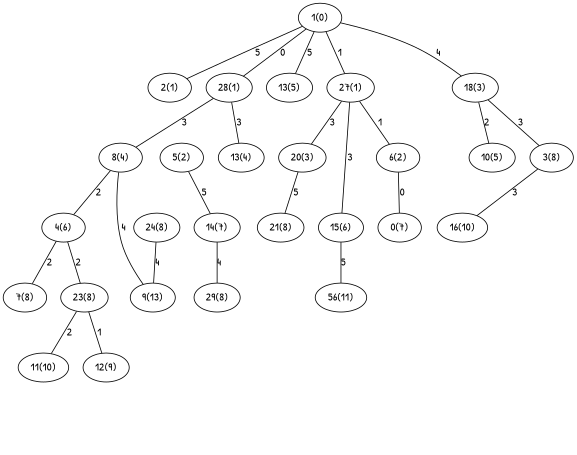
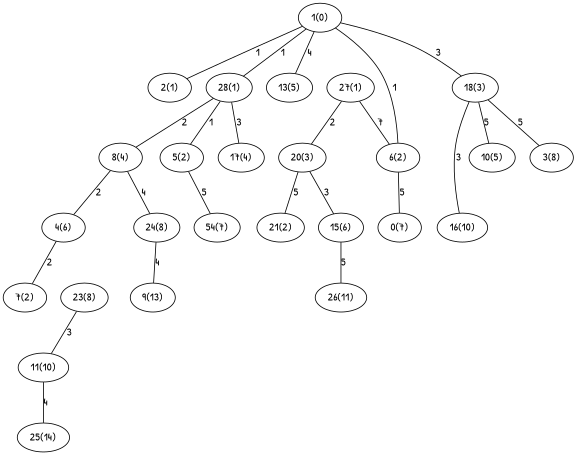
(258, 53) -> (258, 53)
(283, 53) -> (283, 53)
(310, 53) -> (310, 53)
(335, 53) -> (383, 77)
(439, 53) -> (439, 53)
(185, 123) -> (185, 123)
none -> (205, 123)
(333, 123) -> (333, 123)
(380, 123) -> (380, 123)
(487, 123) -> (487, 123)
(521, 123) -> (521, 123)
(241, 158) -> (241, 158)
(346, 158) -> (322, 193)
(507, 192) -> (455, 157)
(402, 193) -> (402, 193)
(217, 228) -> (217, 228)
(281, 228) -> (281, 228)
(119, 231) -> (139, 193)
(74, 263) -> none
(25, 298) -> (25, 298)
(217, 298) -> none
(341, 298) -> (341, 298)
(70, 333) -> (70, 333)
(106, 368) -> none
none -> (43, 437)
